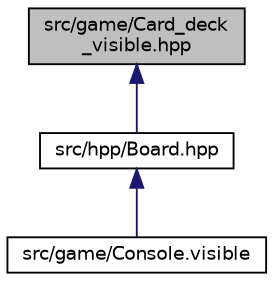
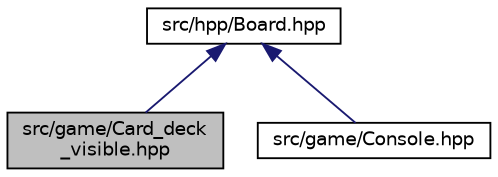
(137, 108) -> (178, 84)
(137, 255) -> (374, 141)
